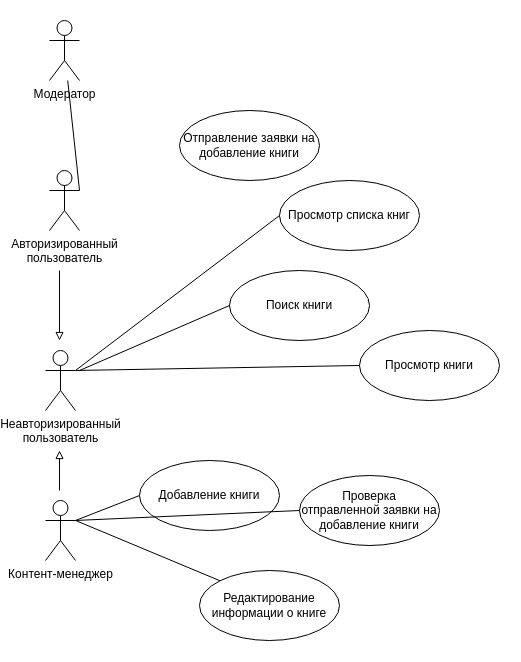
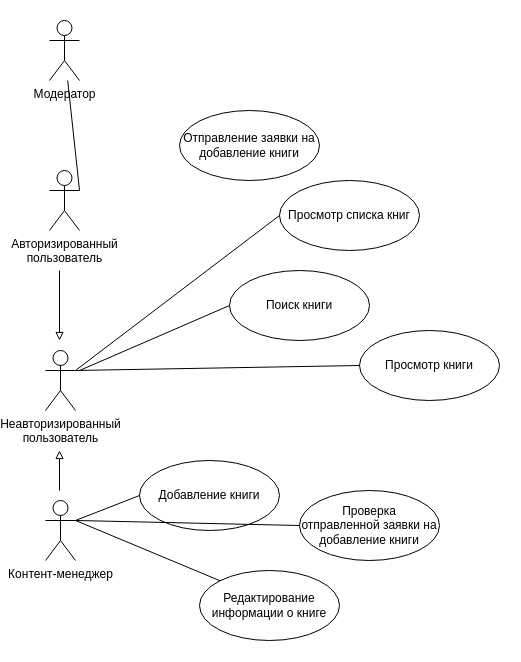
(370, 511) -> (370, 526)
